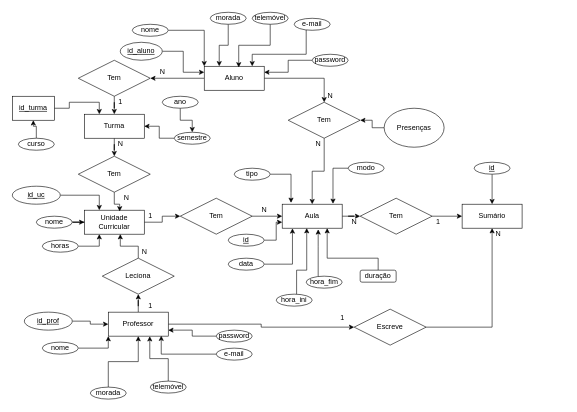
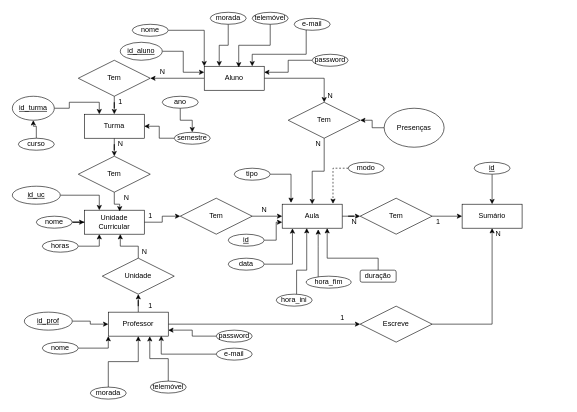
(33, 108) -> (33, 108)
(333, 176) -> (333, 176)
(138, 276) -> (138, 276)
(324, 282) -> (329, 282)
(390, 327) -> (396, 324)
